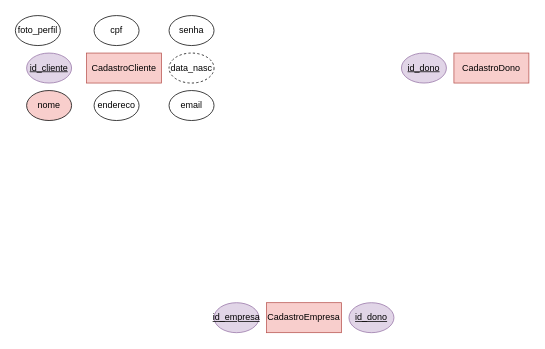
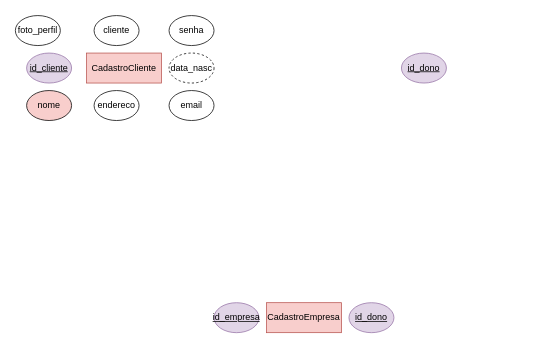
(117, 30) -> (117, 30)
(492, 68) -> none
